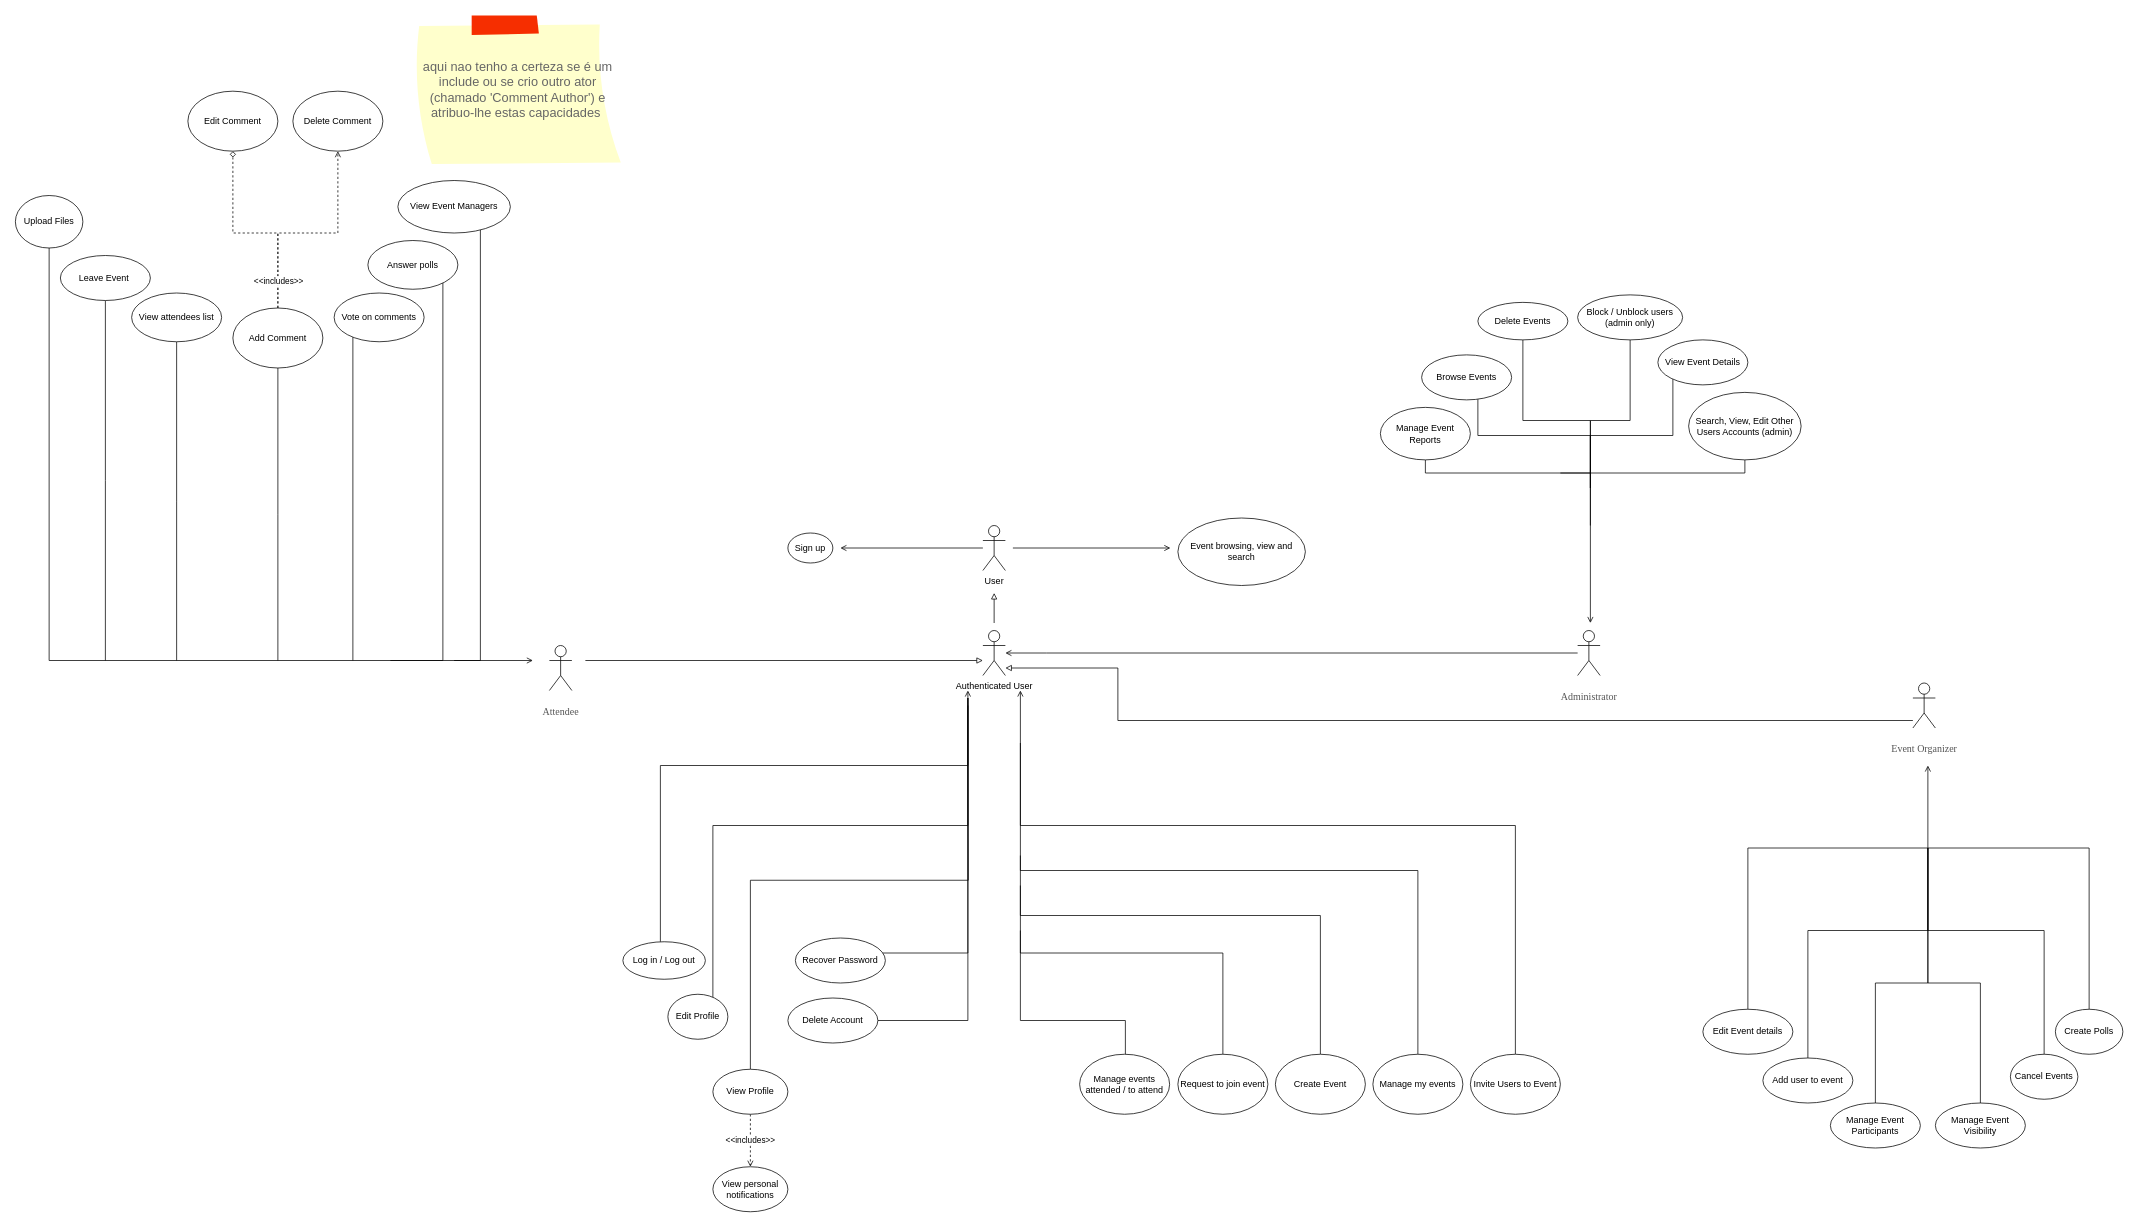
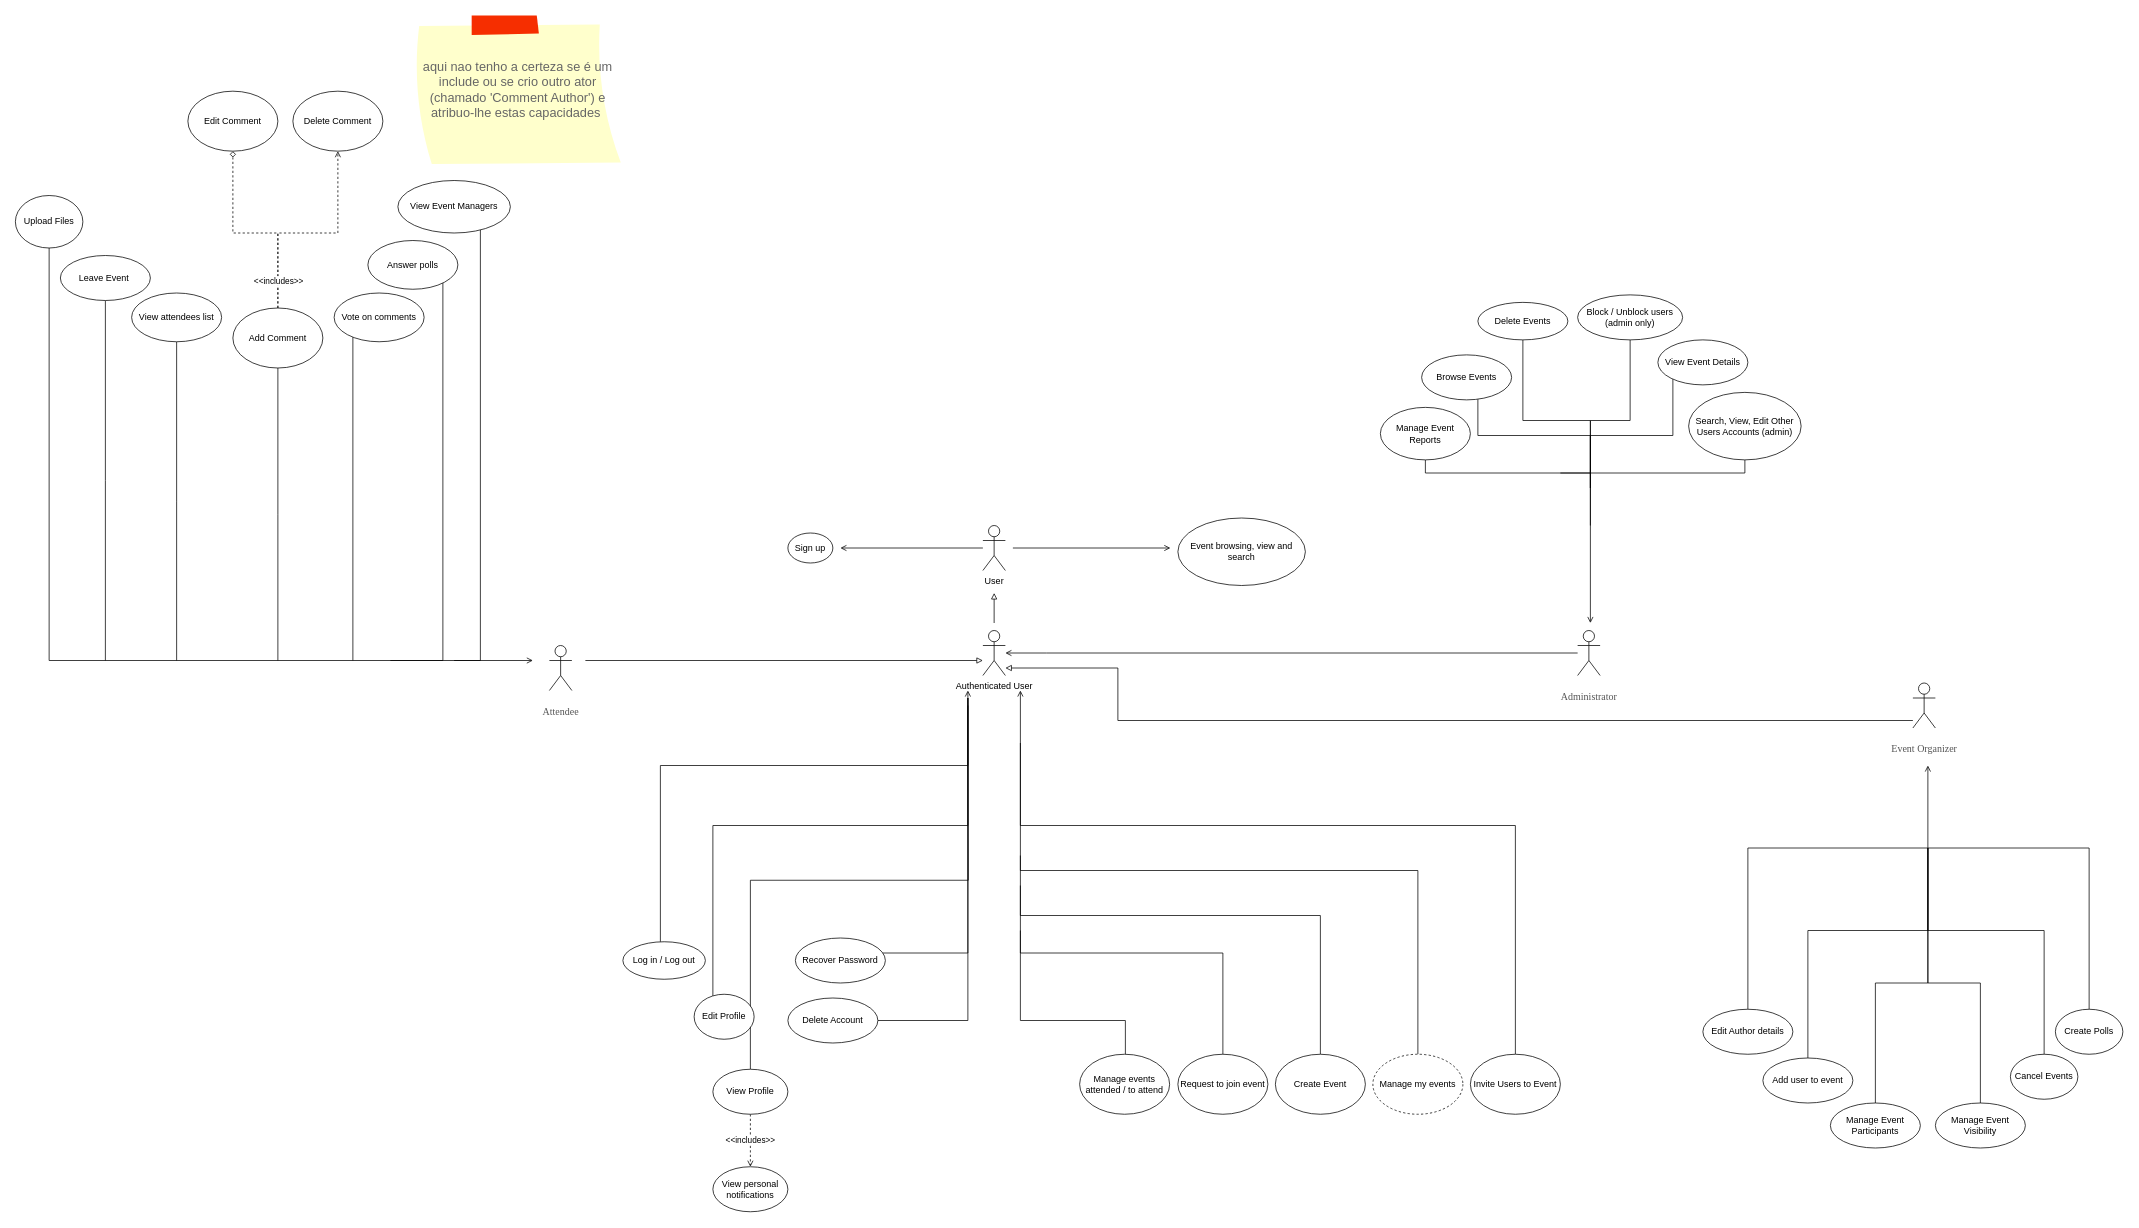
(698, 1017) -> (724, 1017)
(1748, 1032) -> (1748, 1032)
(1418, 1084) -> (1418, 1084)
